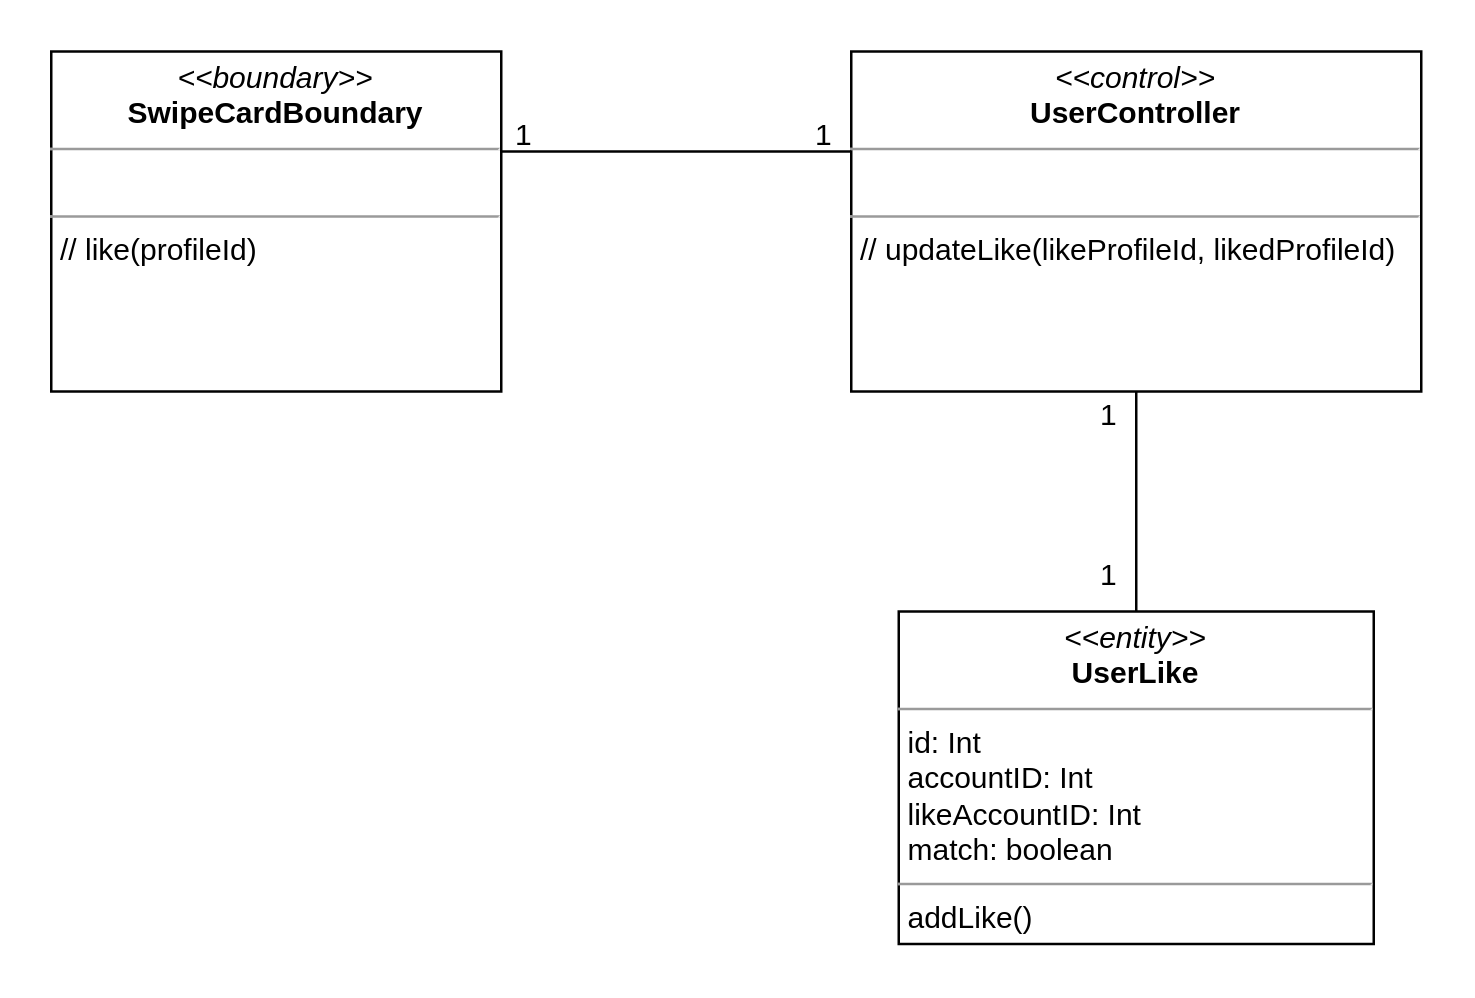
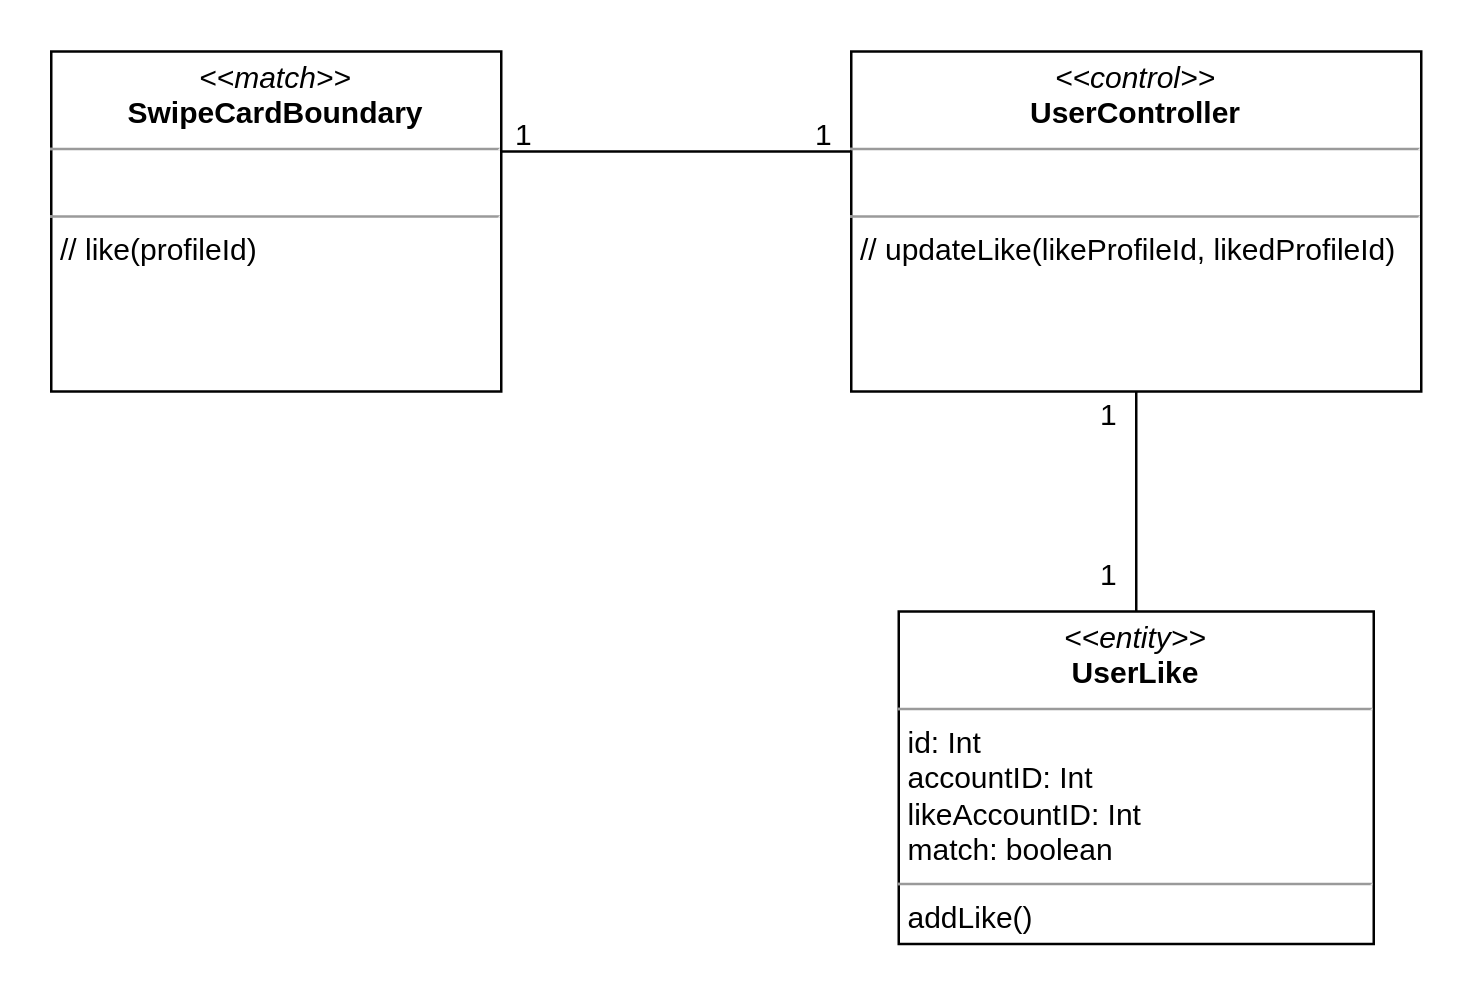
(190, 105) -> (190, 105)
